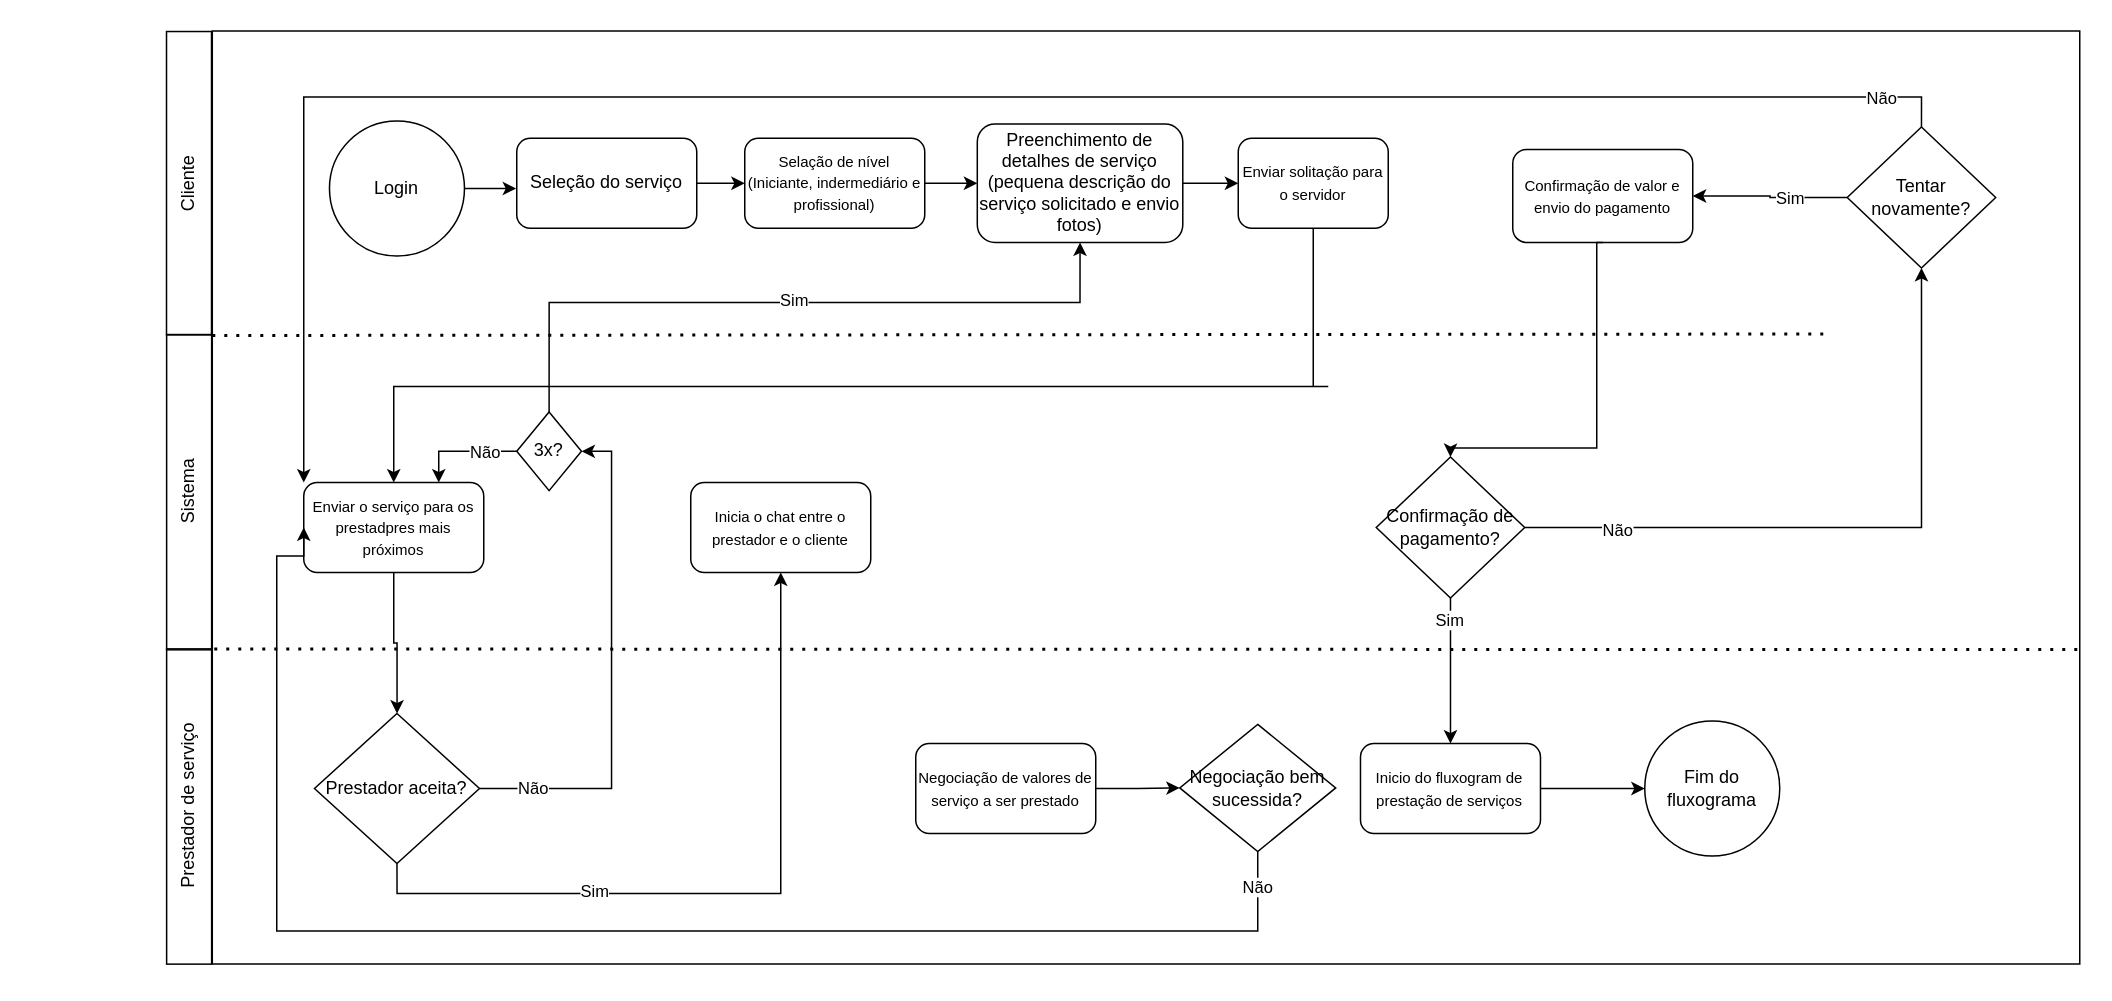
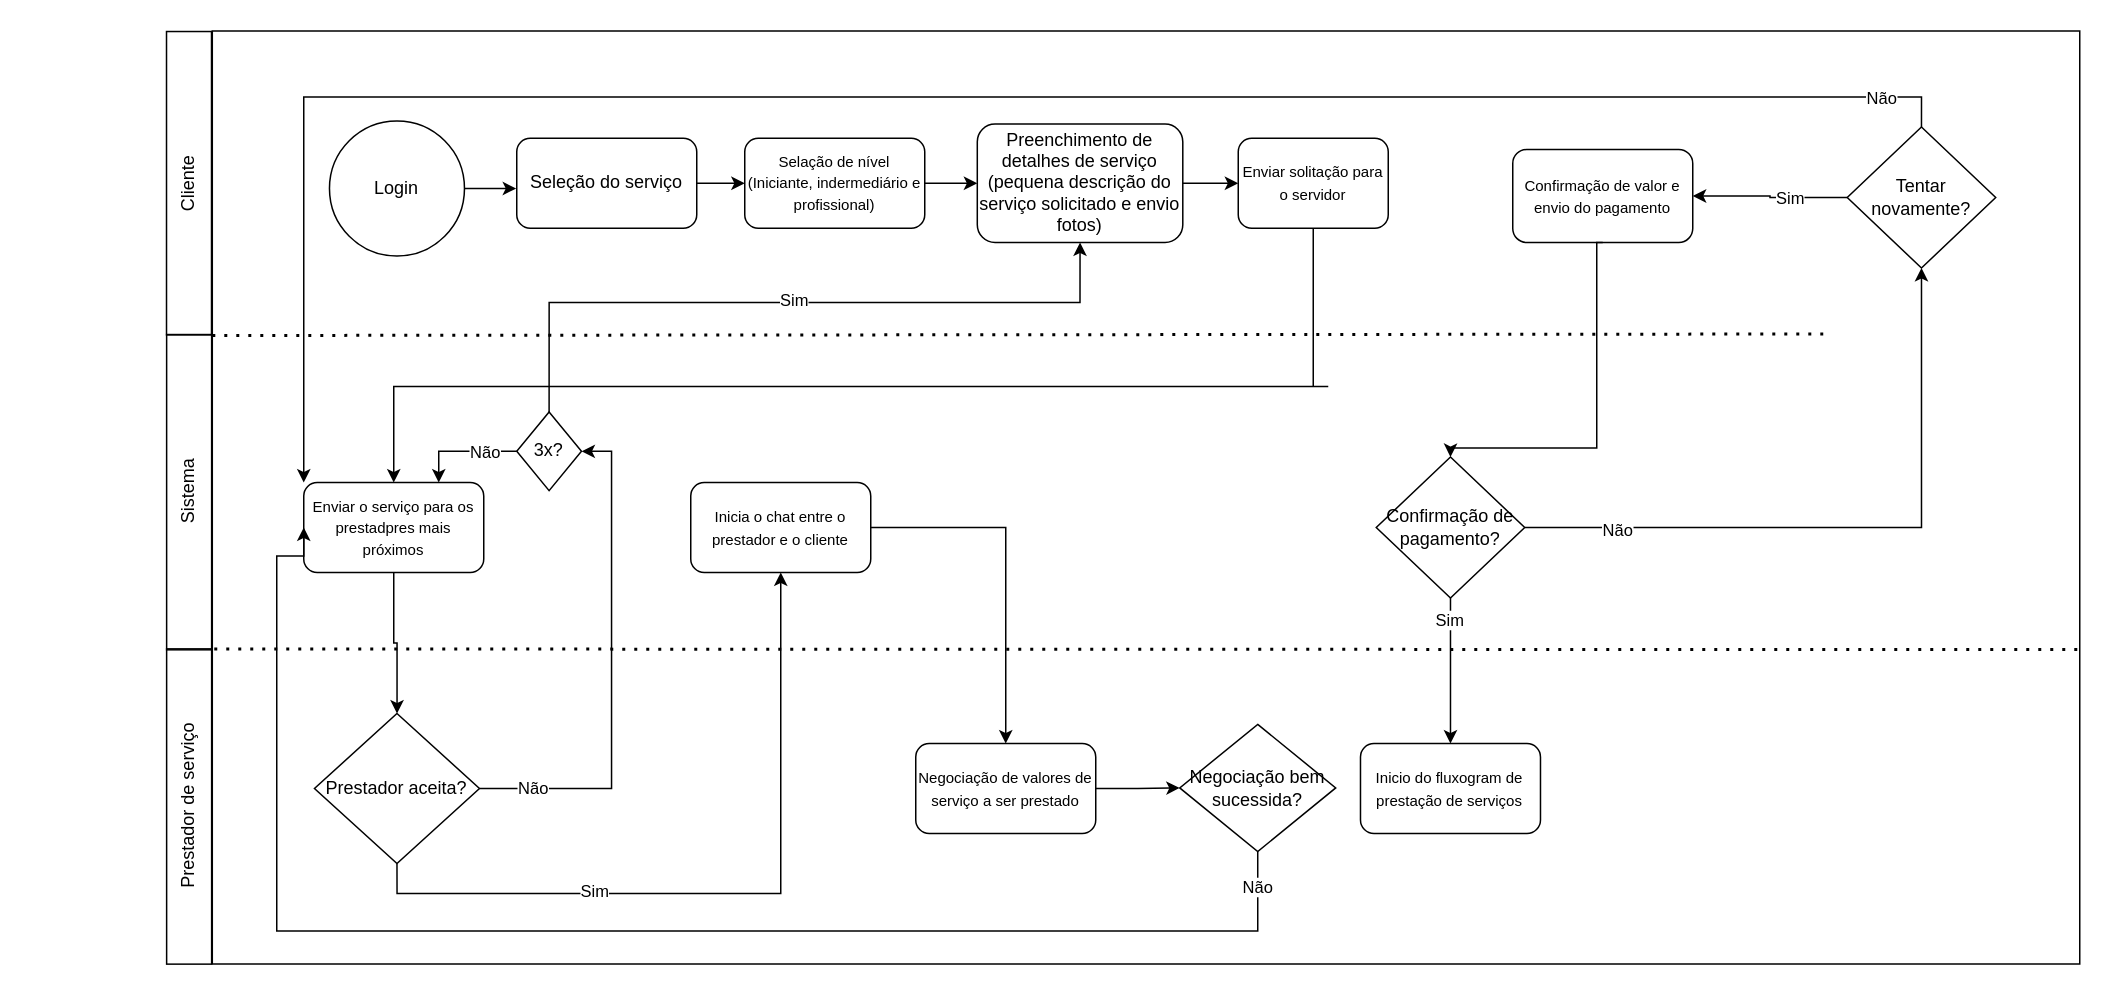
none -> (1006, 562)
(1588, 788) -> none
(1712, 788) -> none
